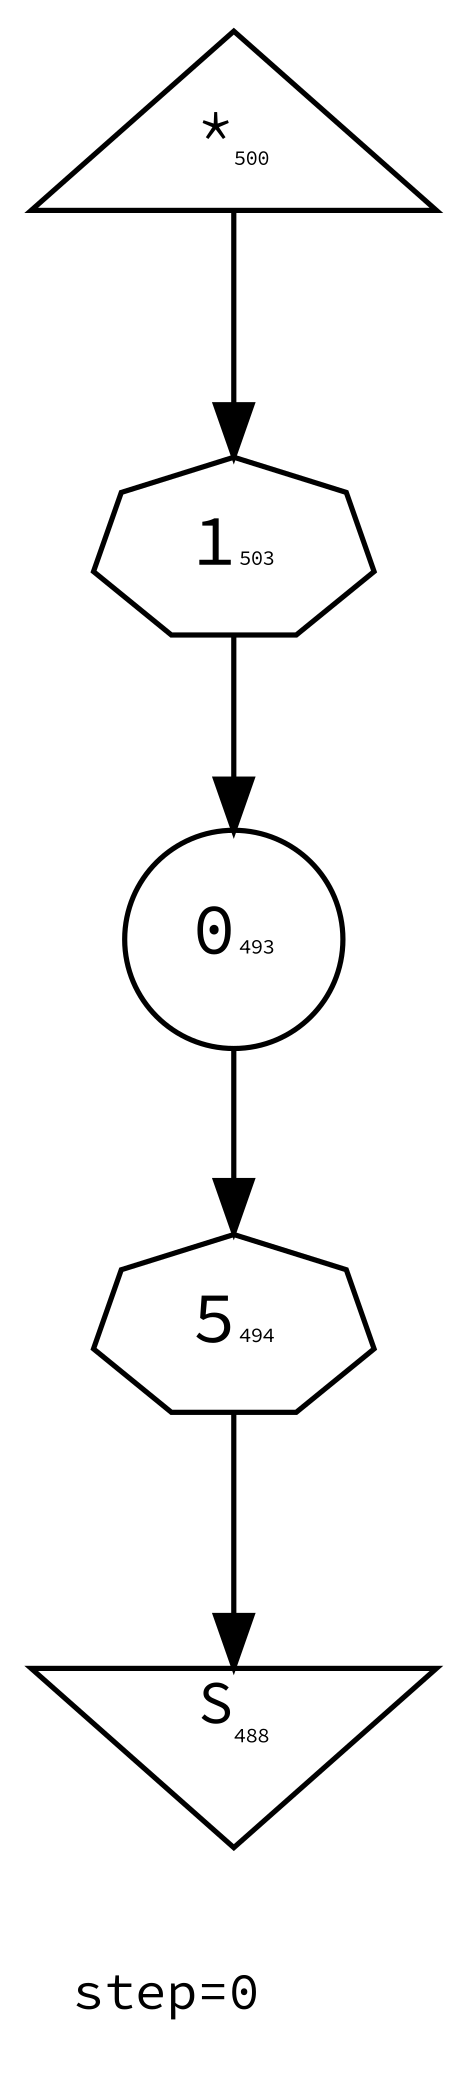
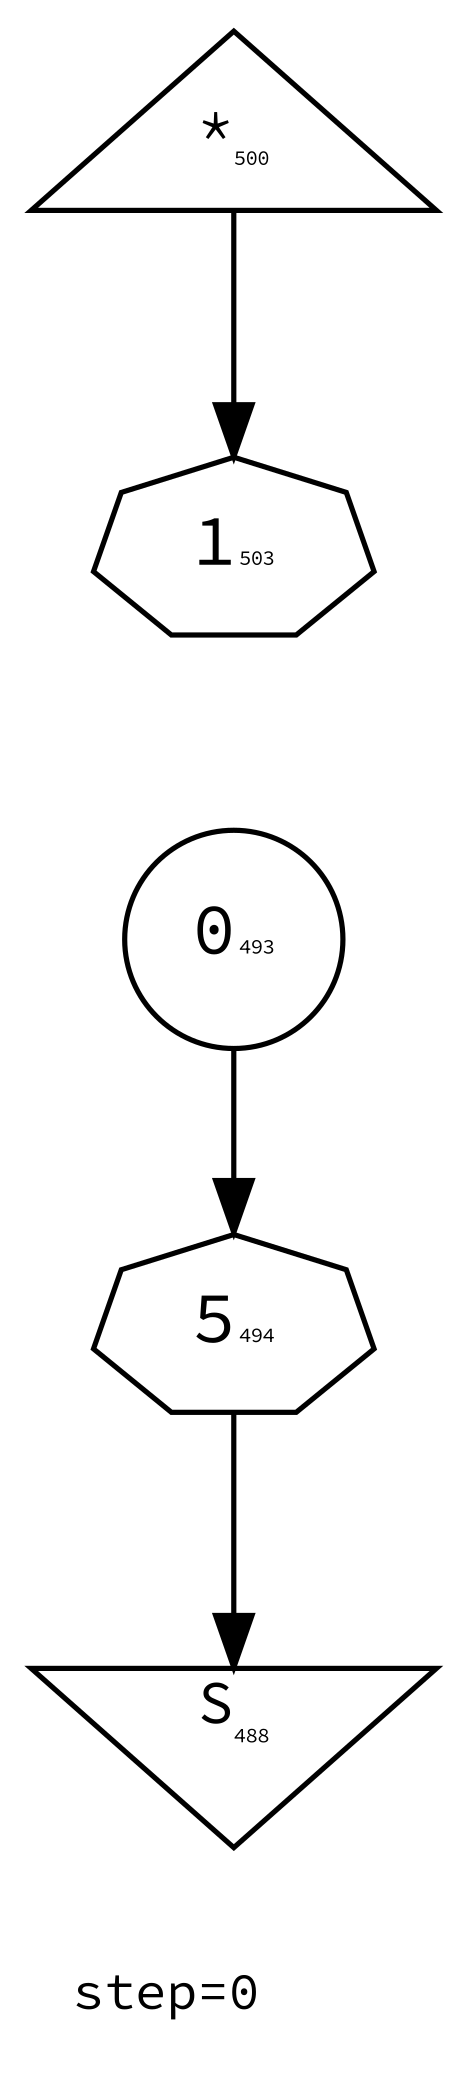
(234, 707) -> none
